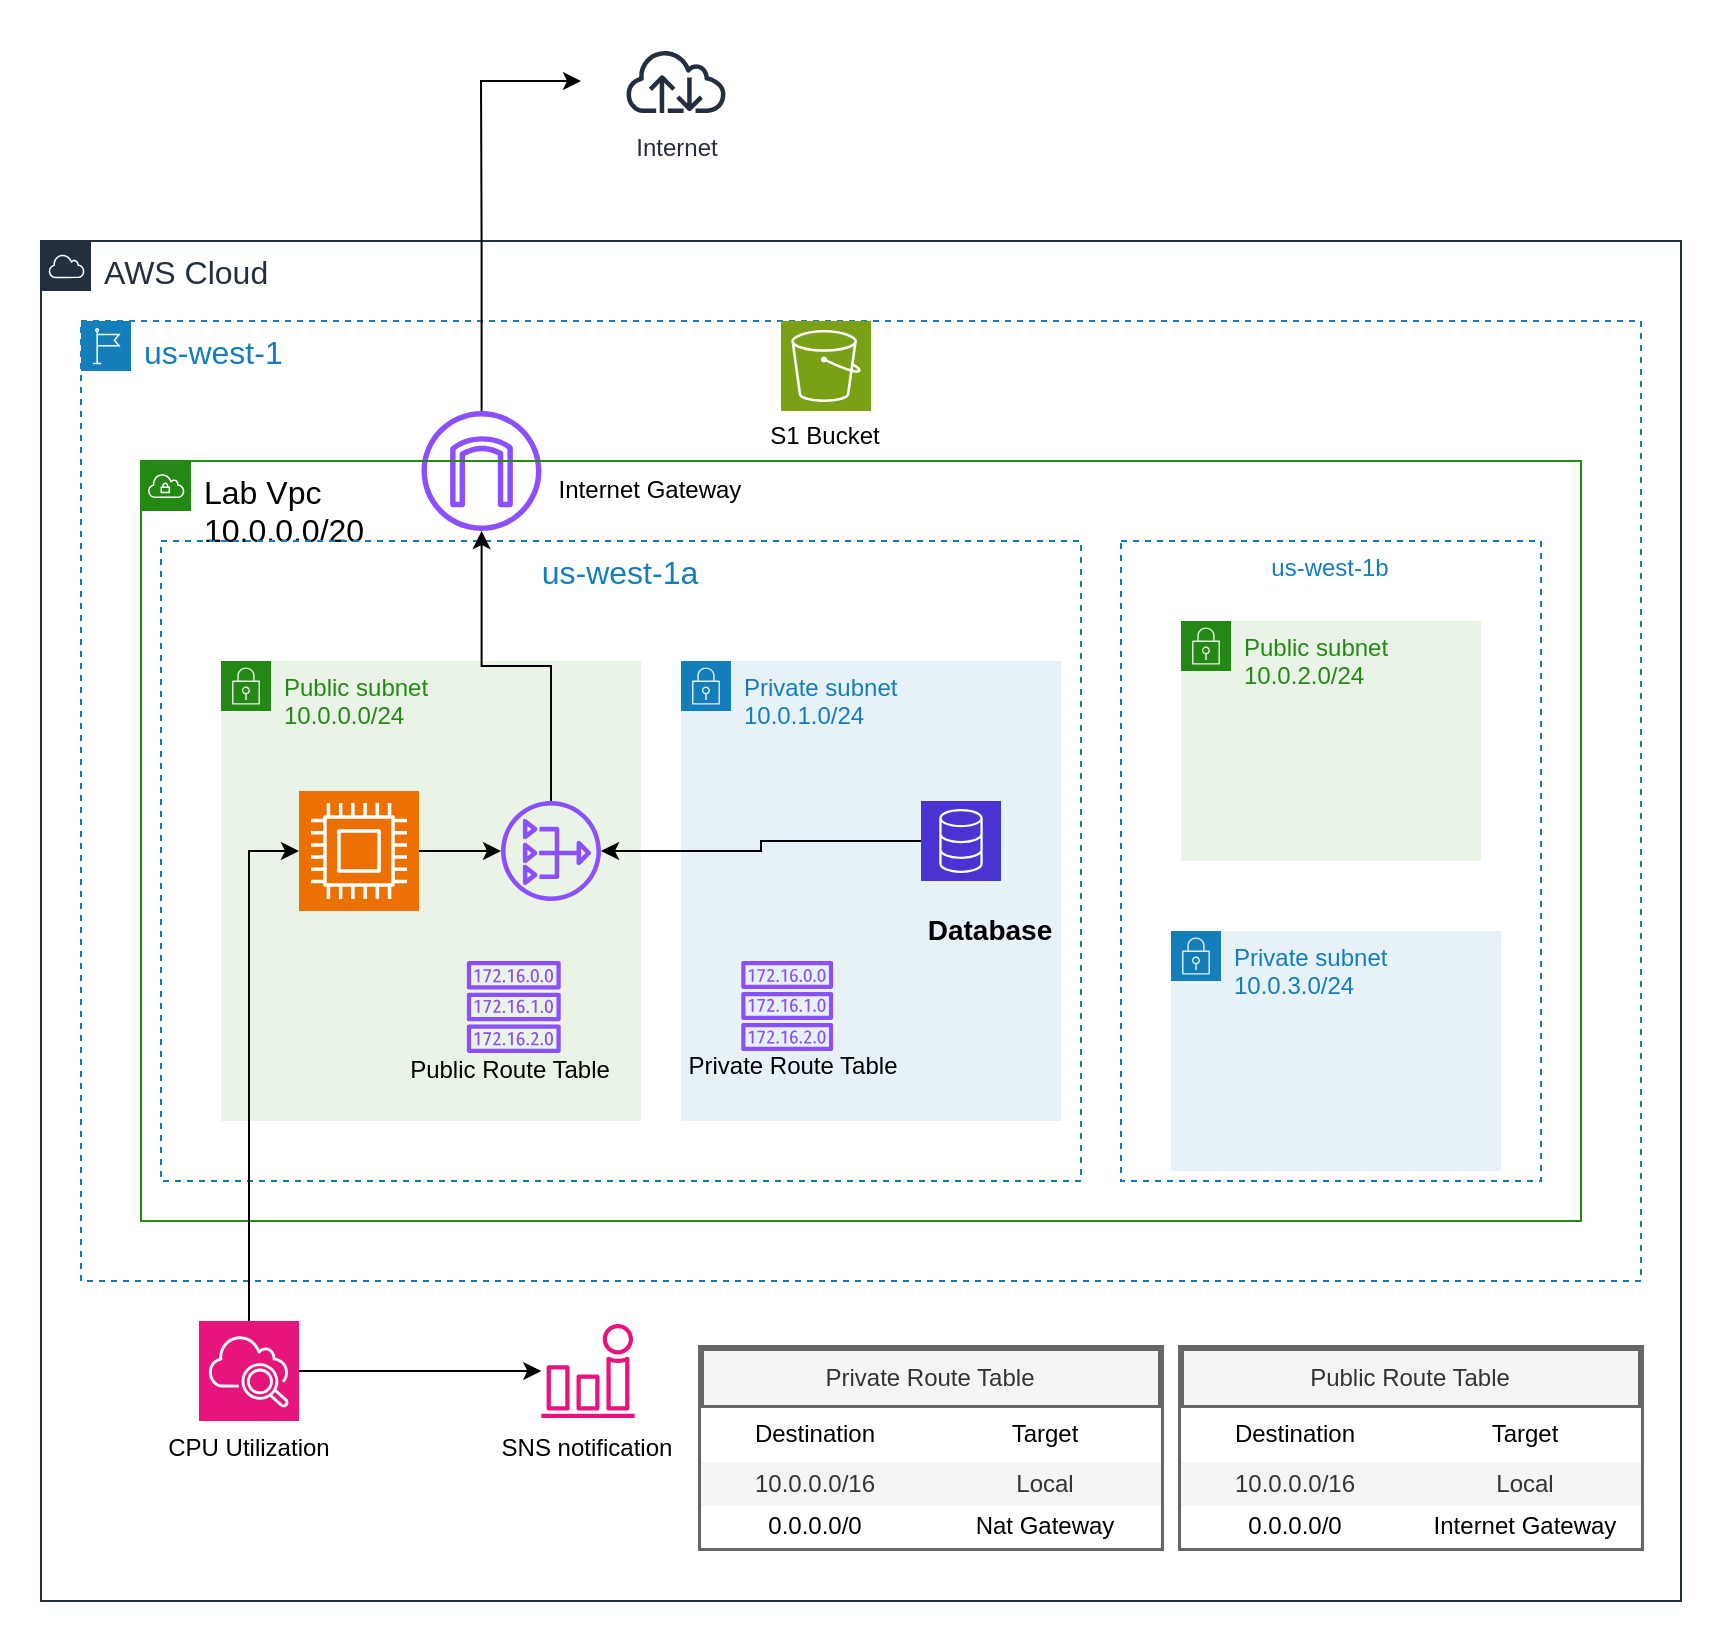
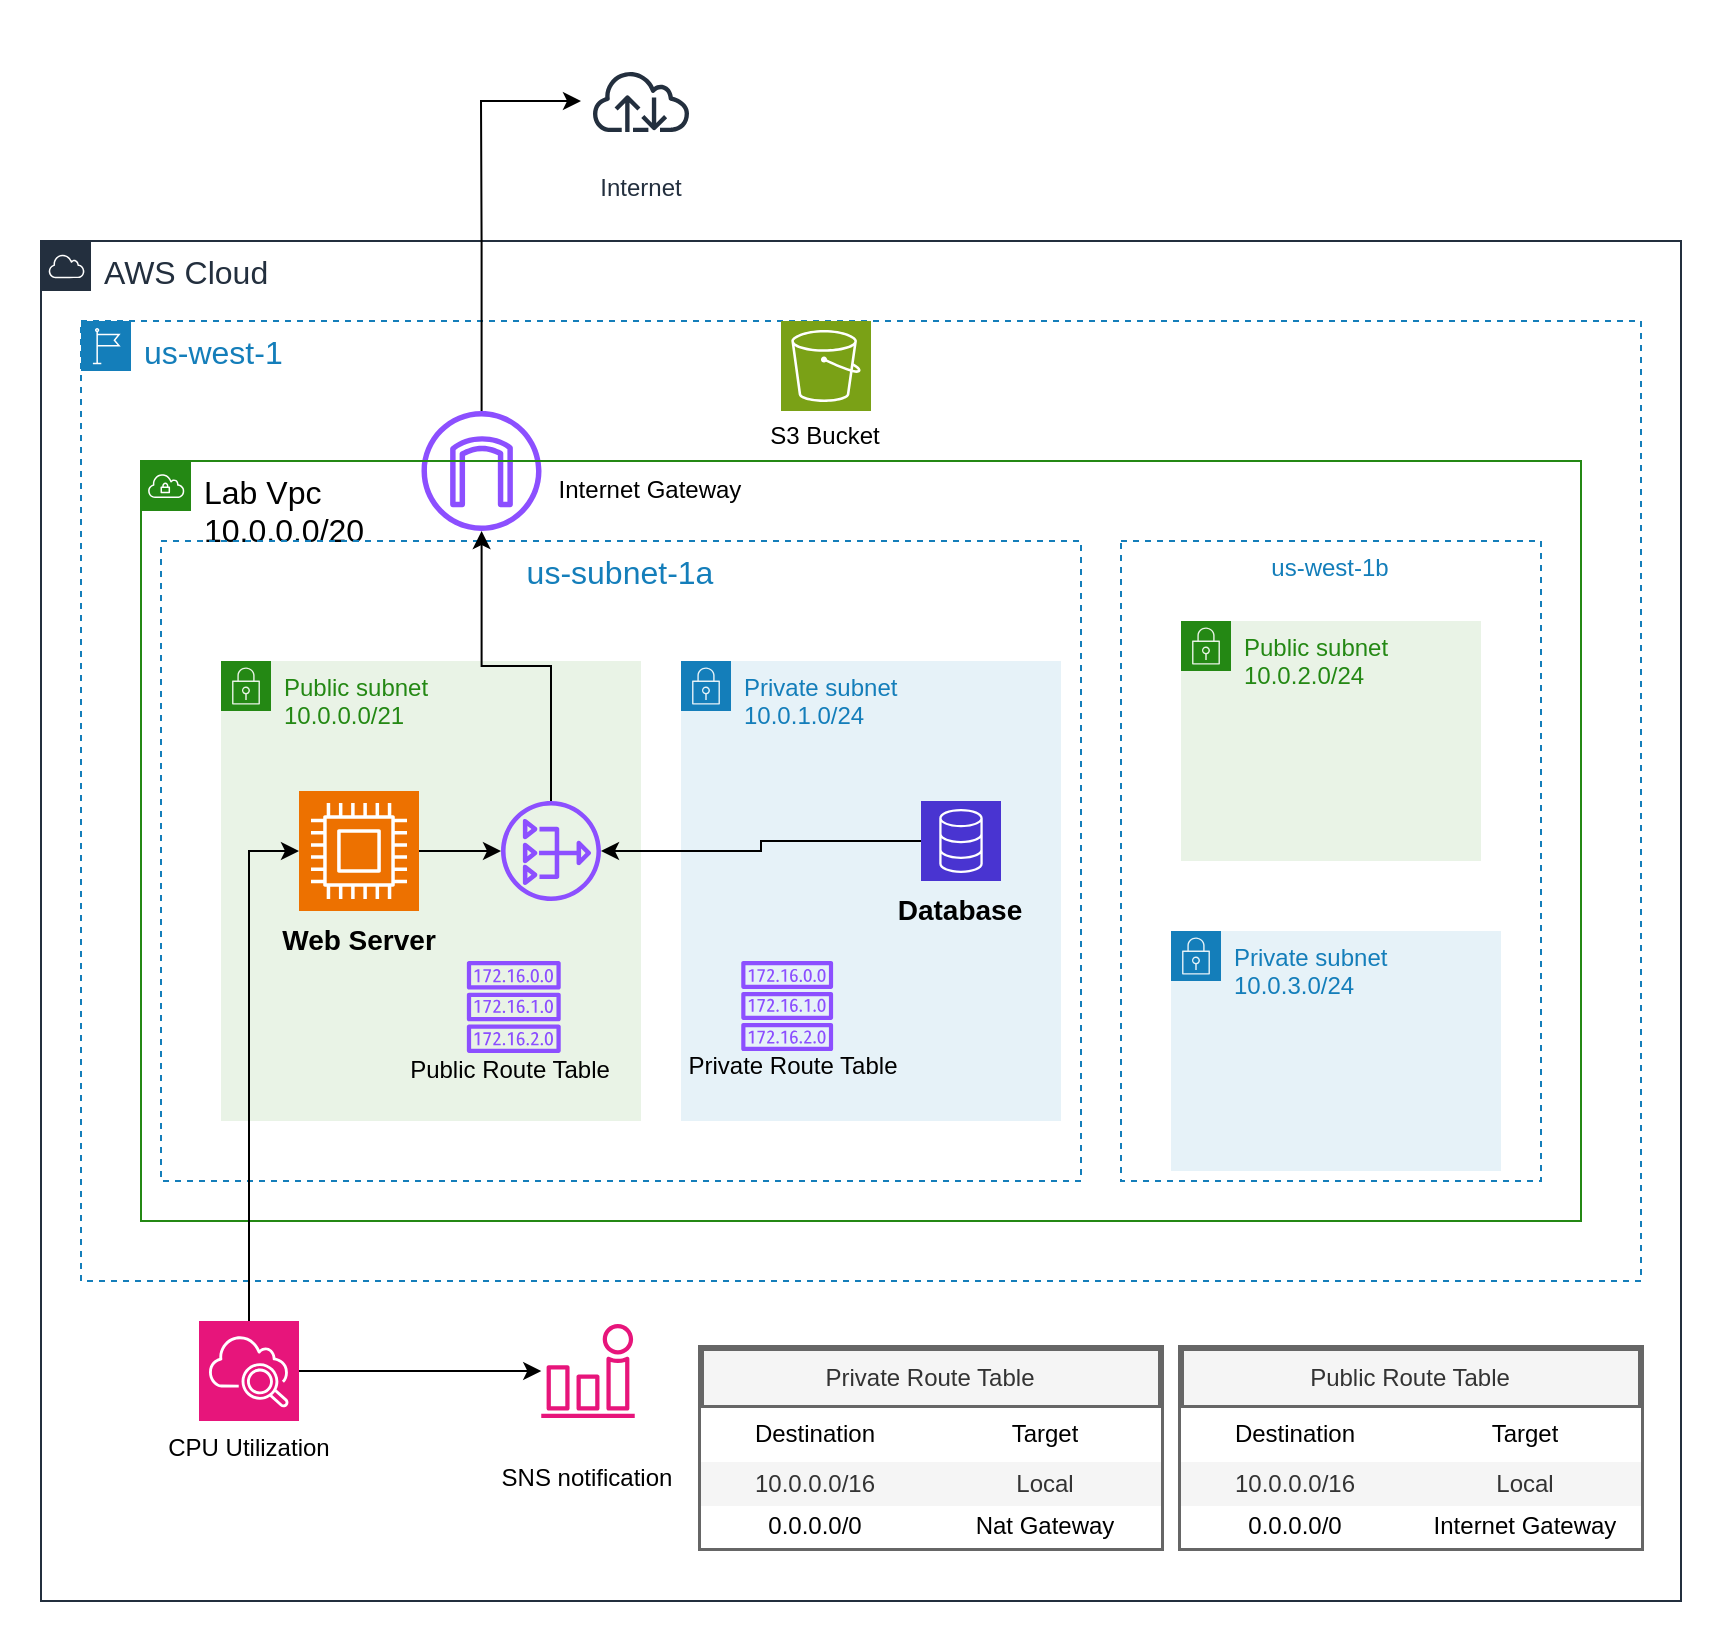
(676, 81) -> (641, 101)
(826, 437) -> (826, 437)
(621, 574) -> (621, 574)
(363, 704) -> (363, 704)
(991, 931) -> (961, 911)
none -> (359, 941)
(588, 1448) -> (588, 1478)
